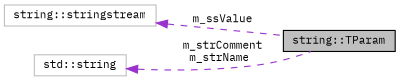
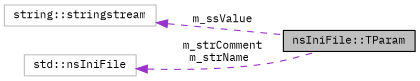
(339, 41) -> (349, 41)
(80, 65) -> (80, 65)
